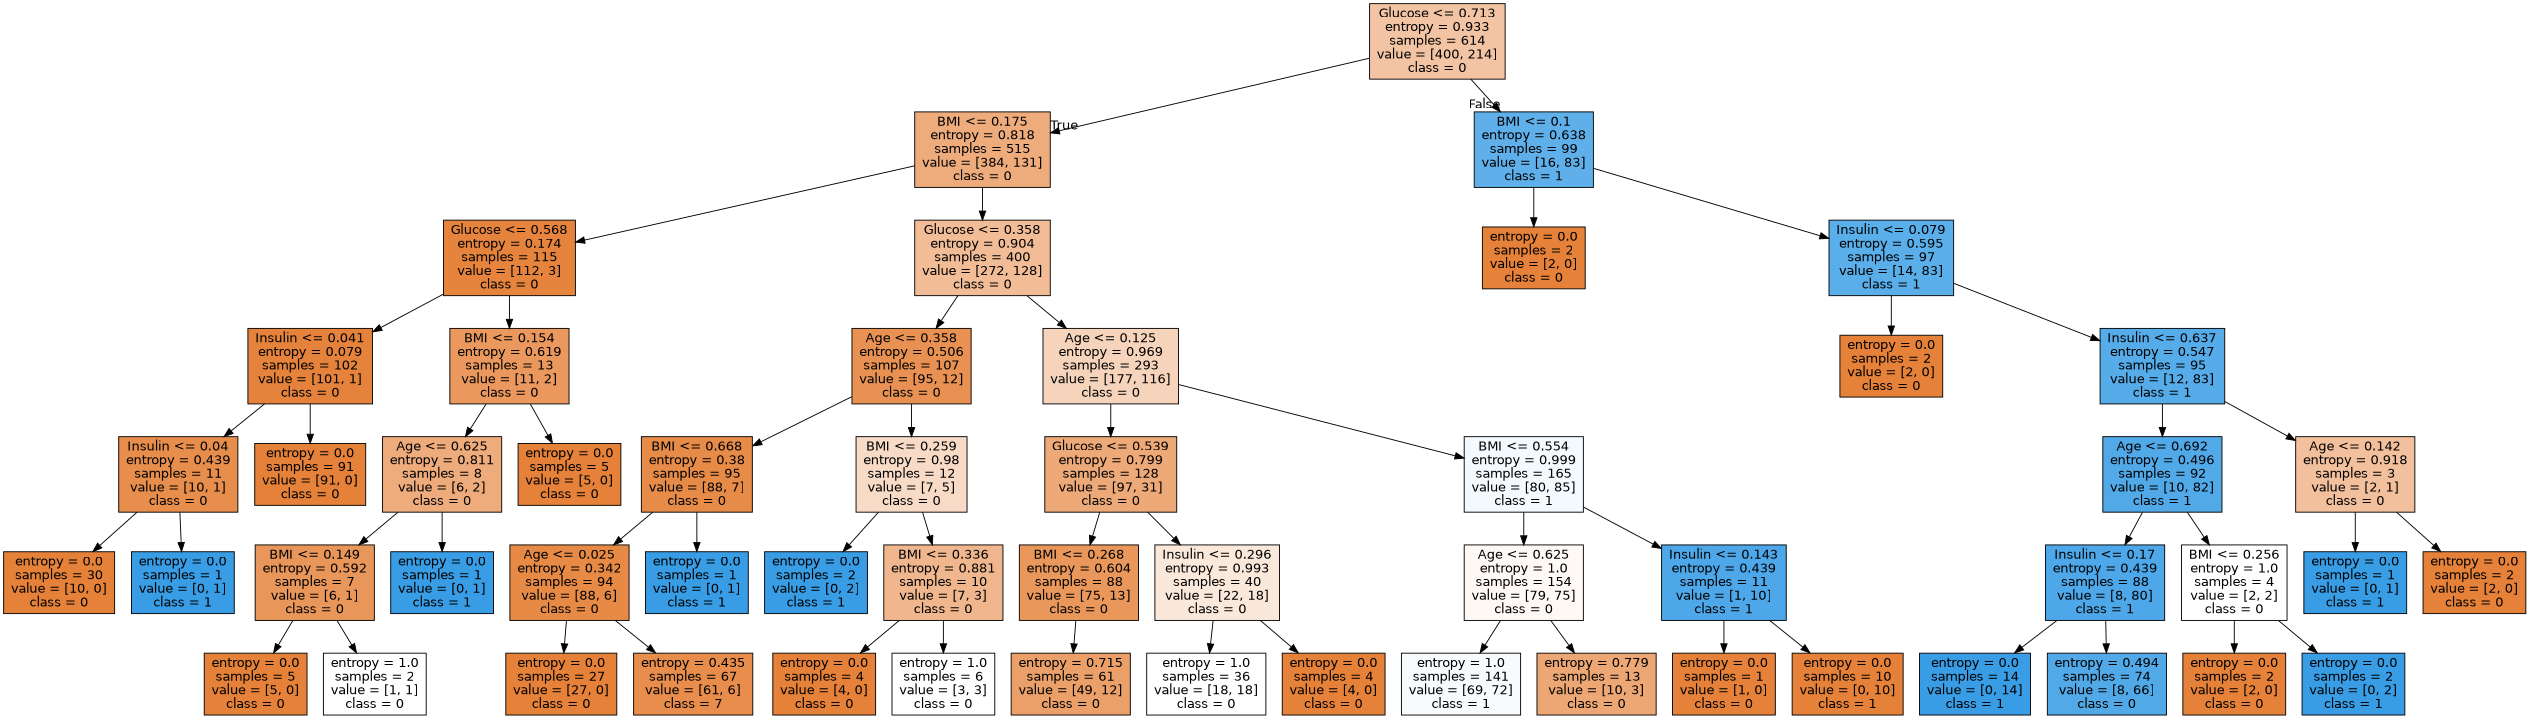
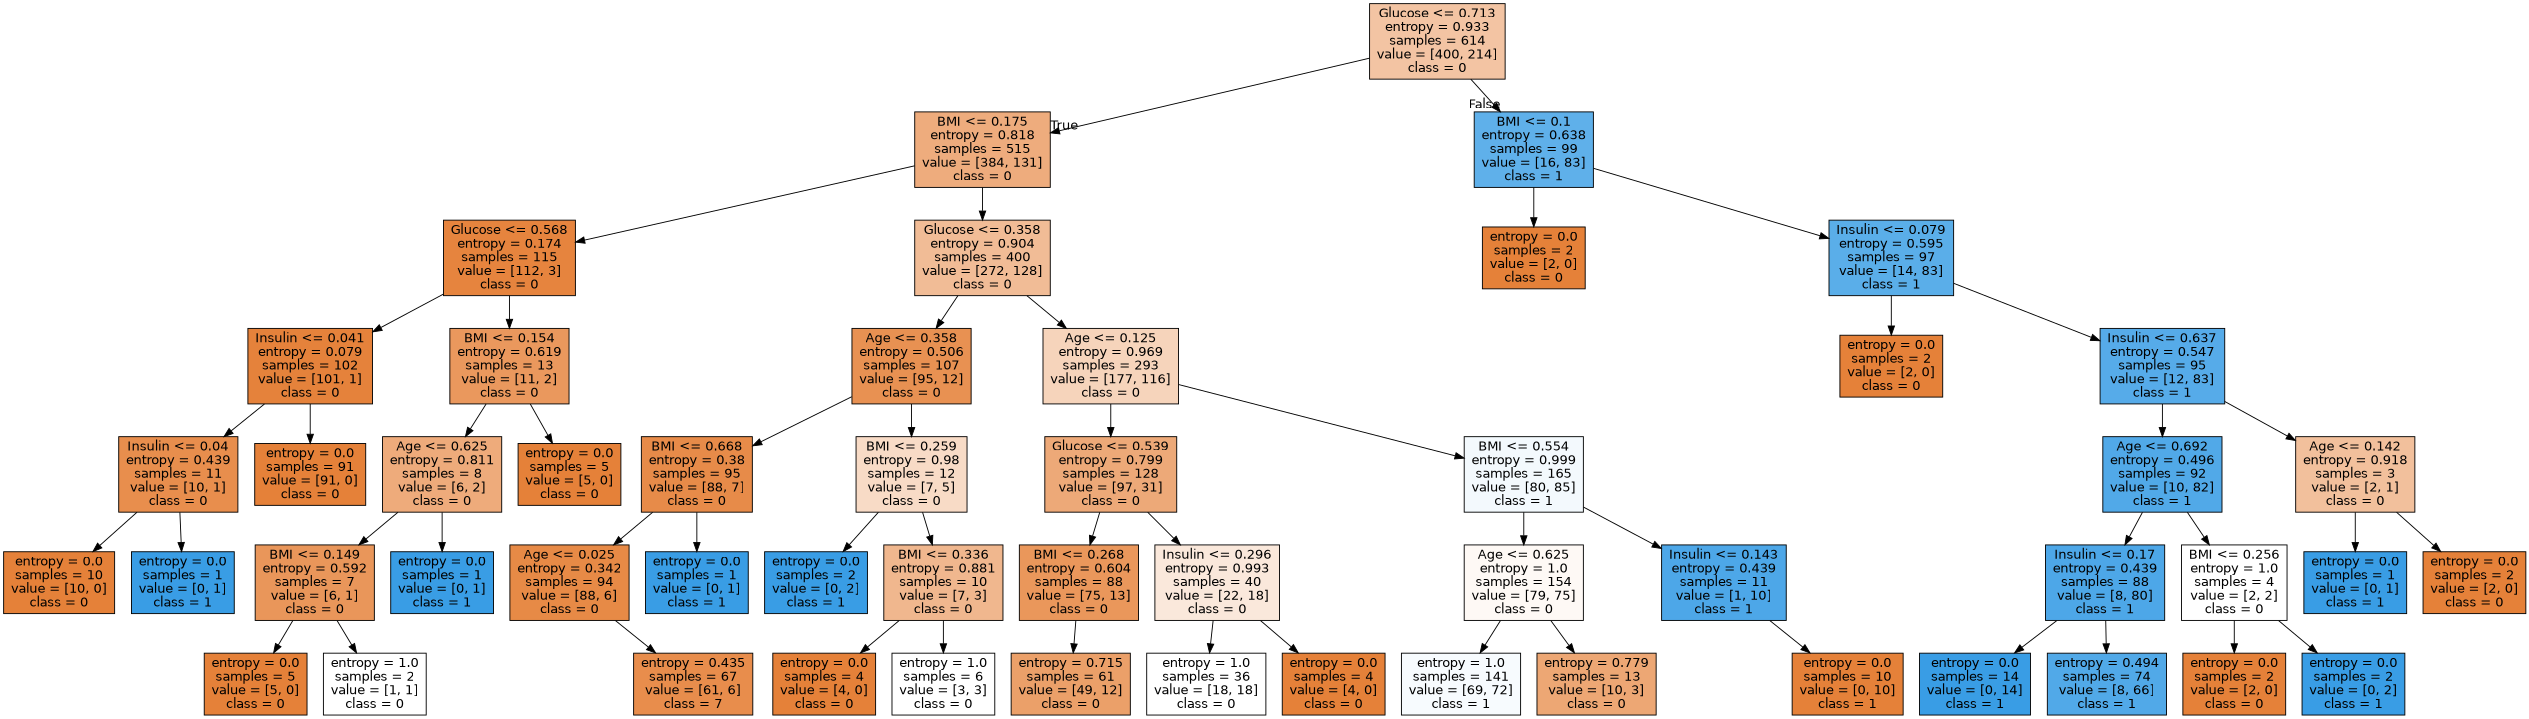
(59, 583) -> (59, 583)
(561, 684) -> none
(1724, 684) -> none
(2107, 684) -> (2107, 684)
